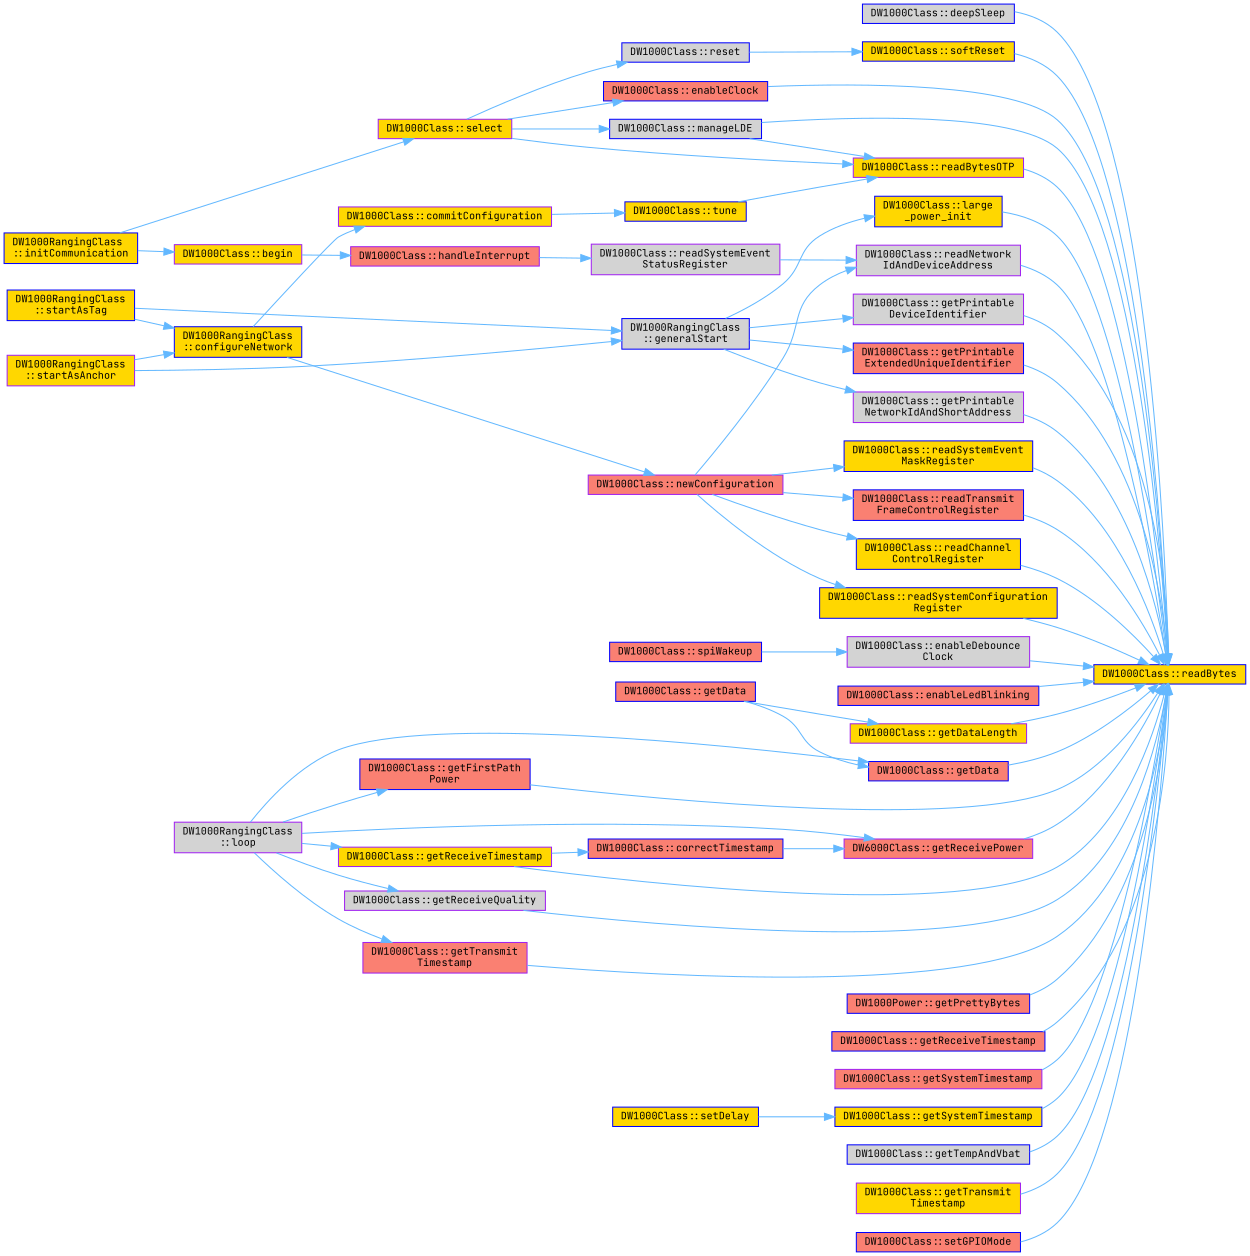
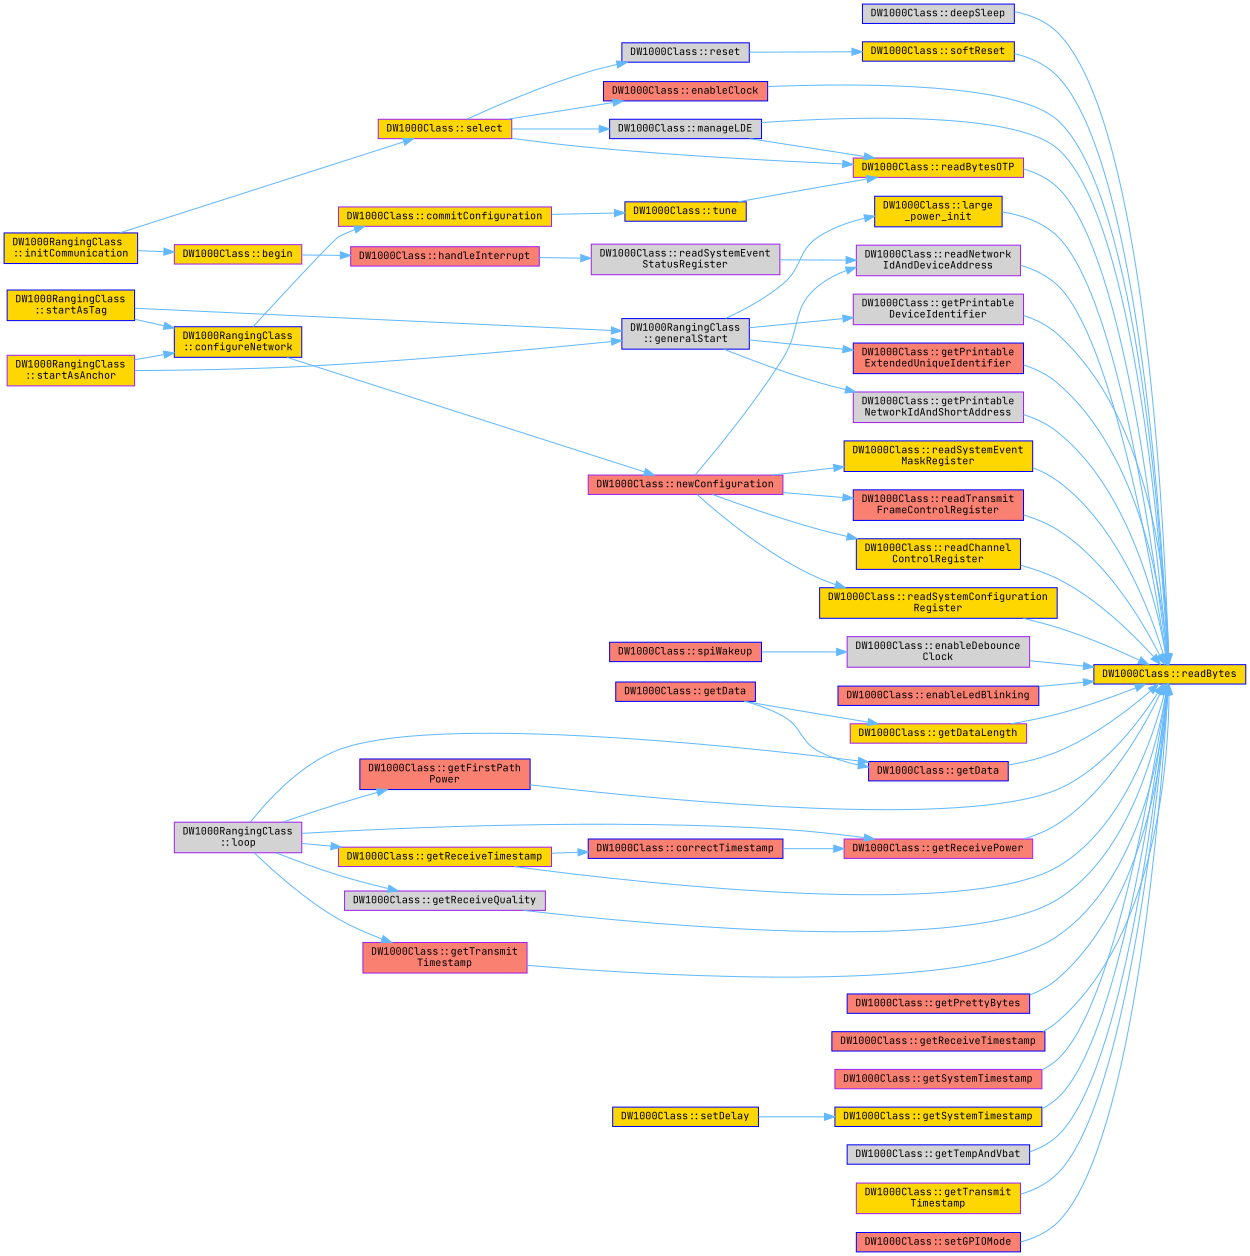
(938, 849) -> (938, 849)
(938, 1004) -> (938, 1004)
